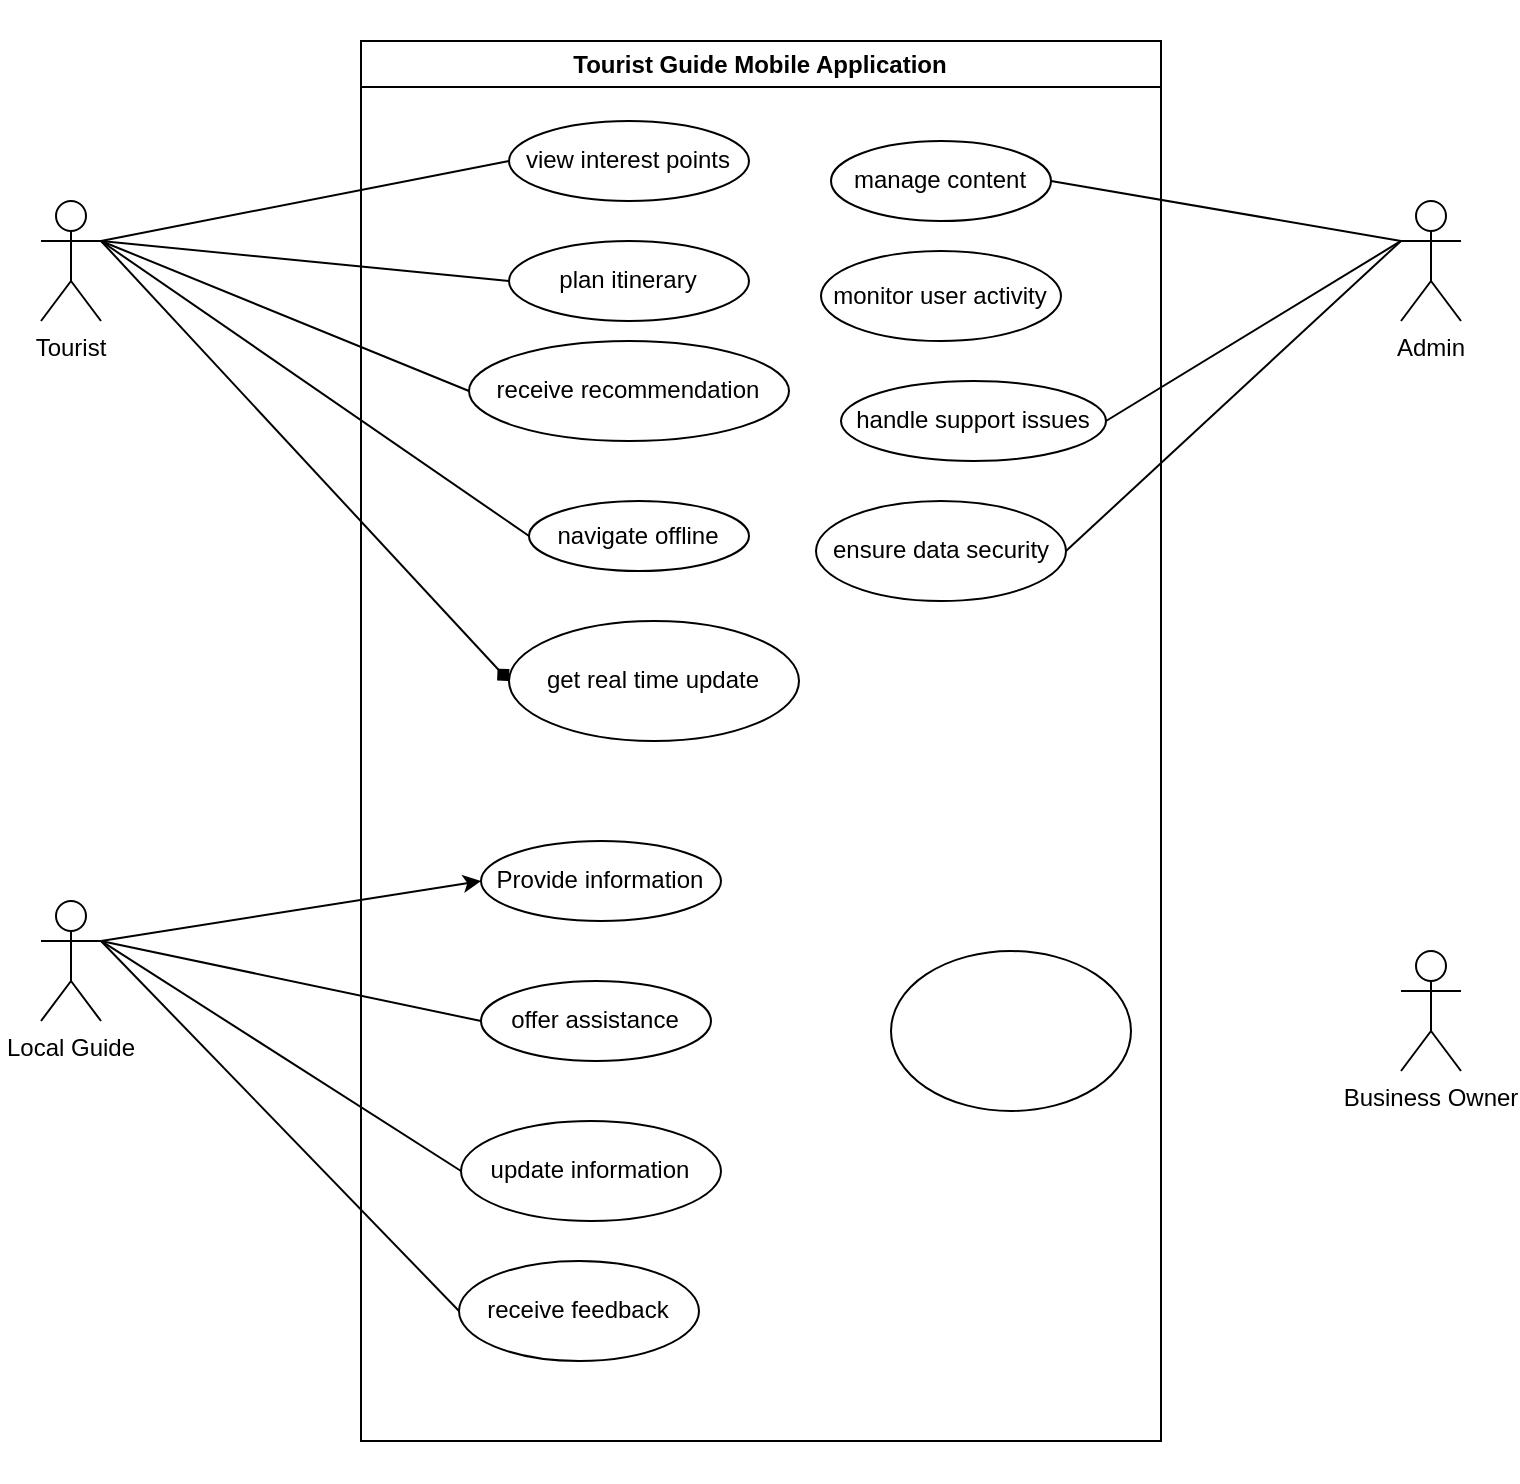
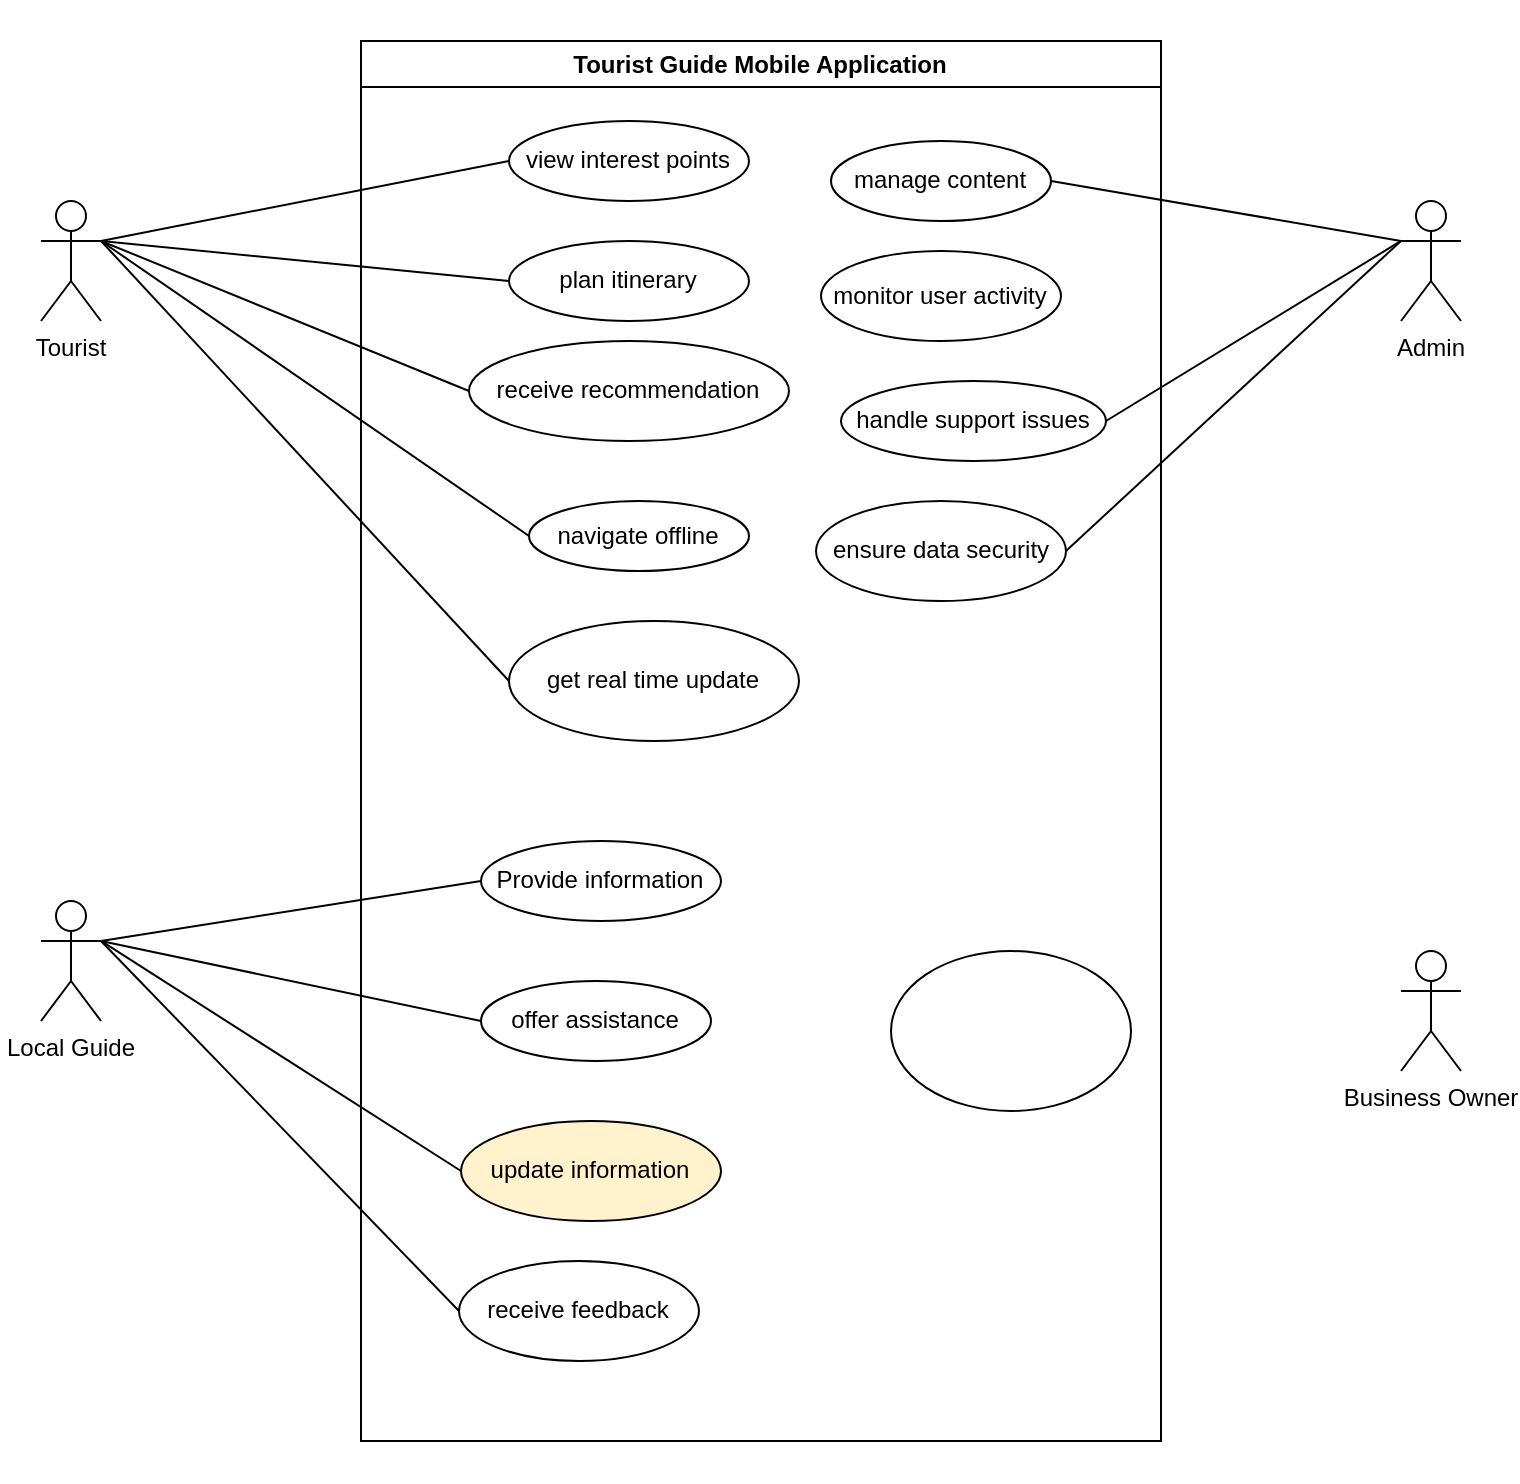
(498, 669) -> (503, 674)
(466, 883) -> (471, 883)
(591, 1171) -> (591, 1171)
